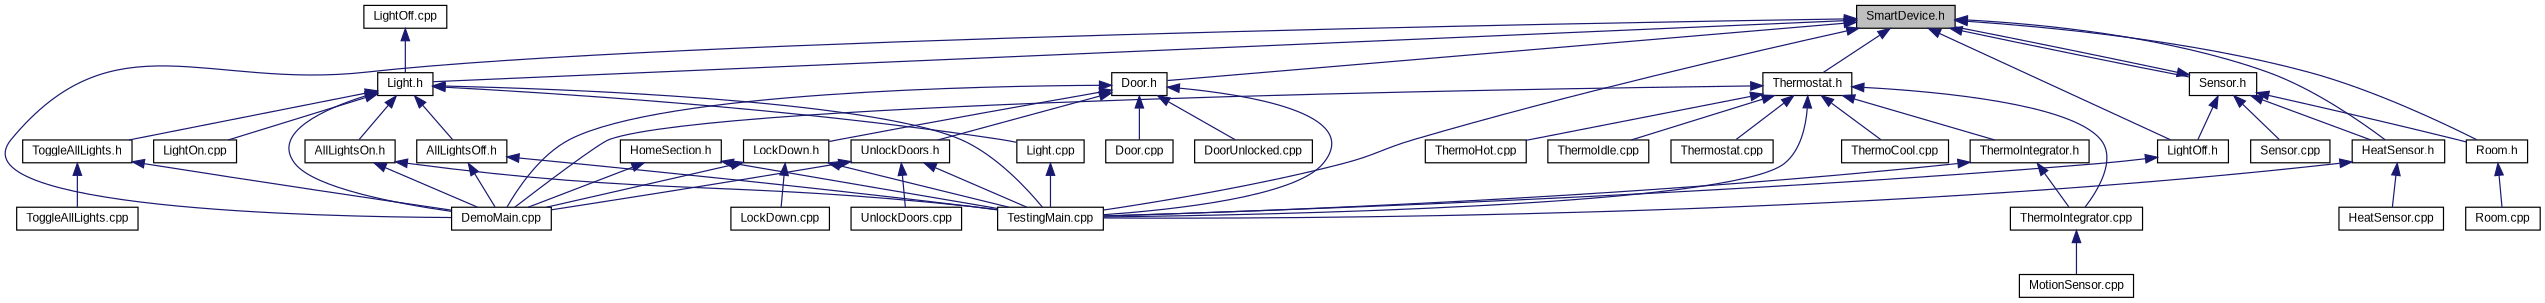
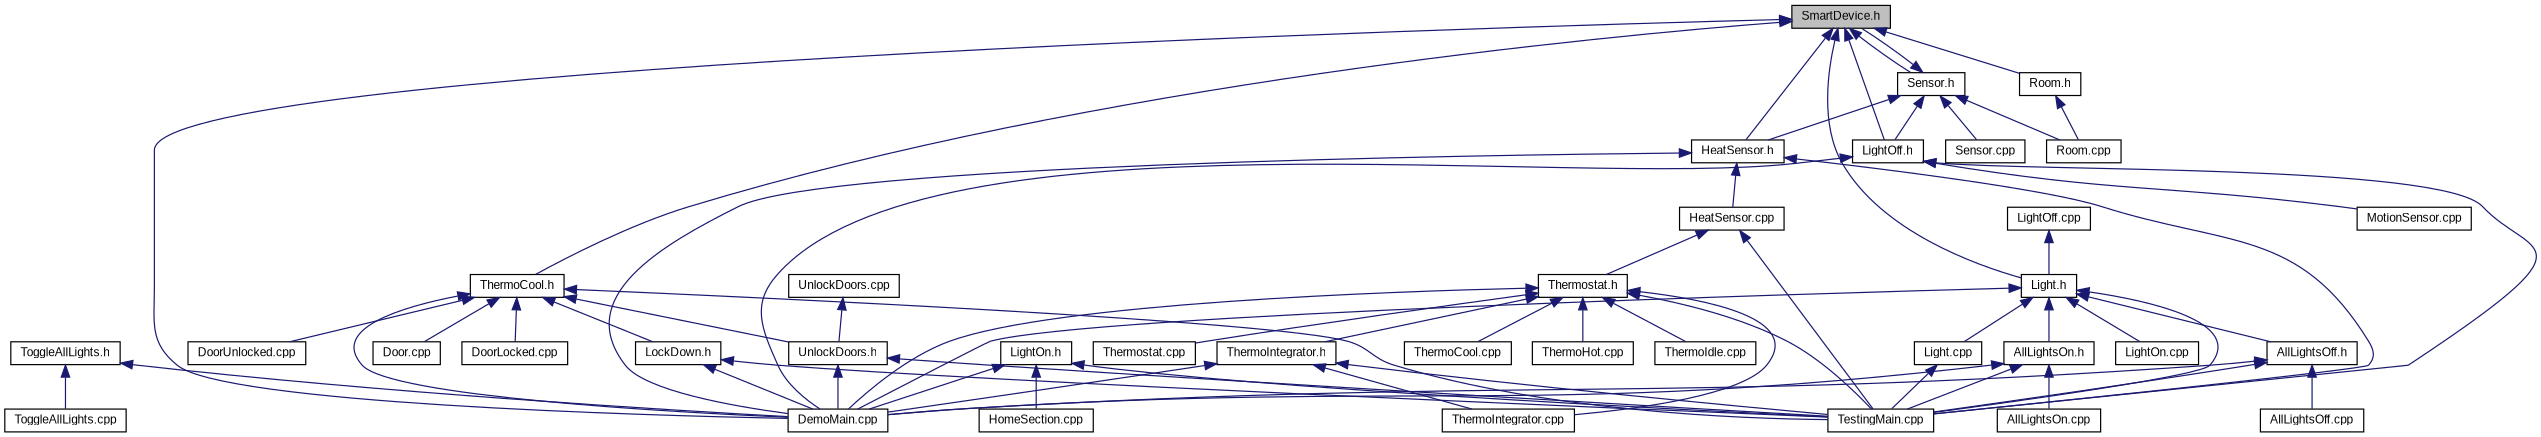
(1851, 54) -> (1652, 255)
(1139, 84) -> (517, 286)
(247, 117) -> none
(2368, 118) -> (2013, 120)
(1475, 122) -> (1810, 325)
(671, 151) -> (1036, 353)
none -> (1405, 165)
none -> (1008, 173)
(904, 191) -> (840, 326)
(780, 219) -> none
(2076, 259) -> (2146, 188)
none -> (515, 353)
none -> (1046, 389)
none -> (1036, 420)
none -> (2049, 420)
none -> (2312, 420)
